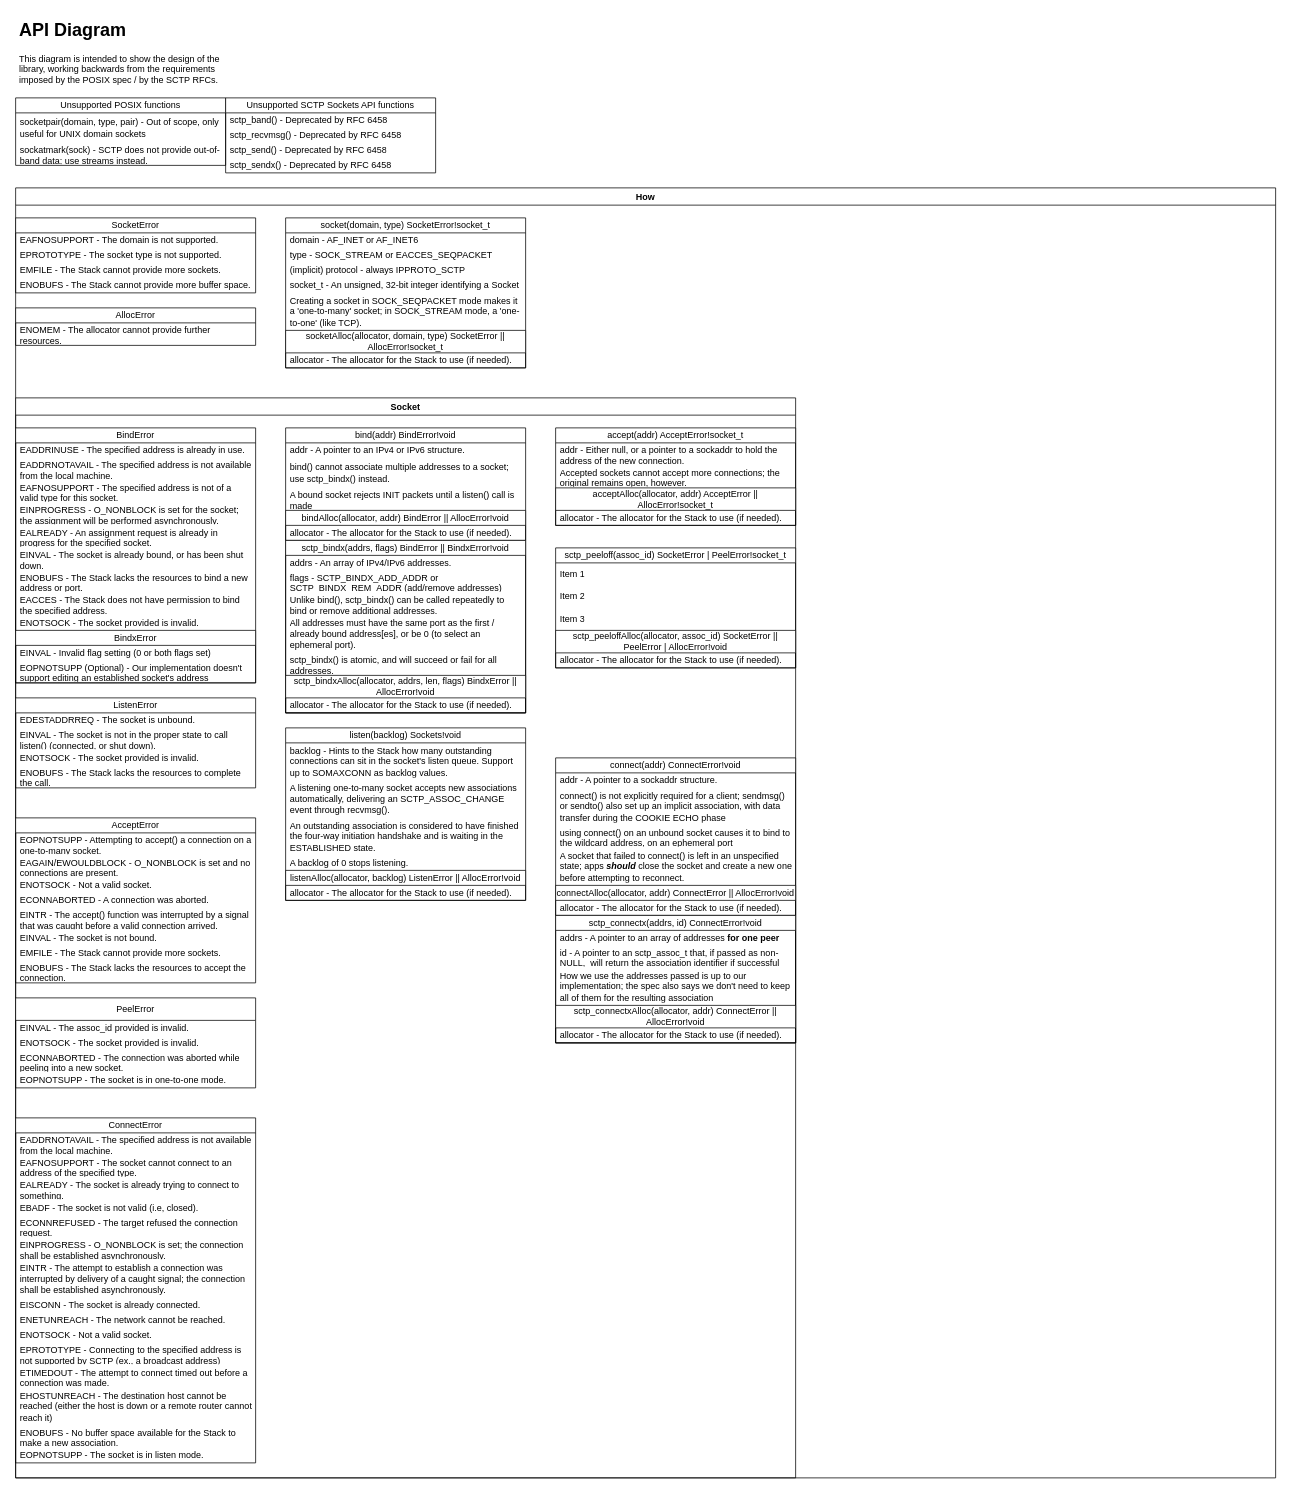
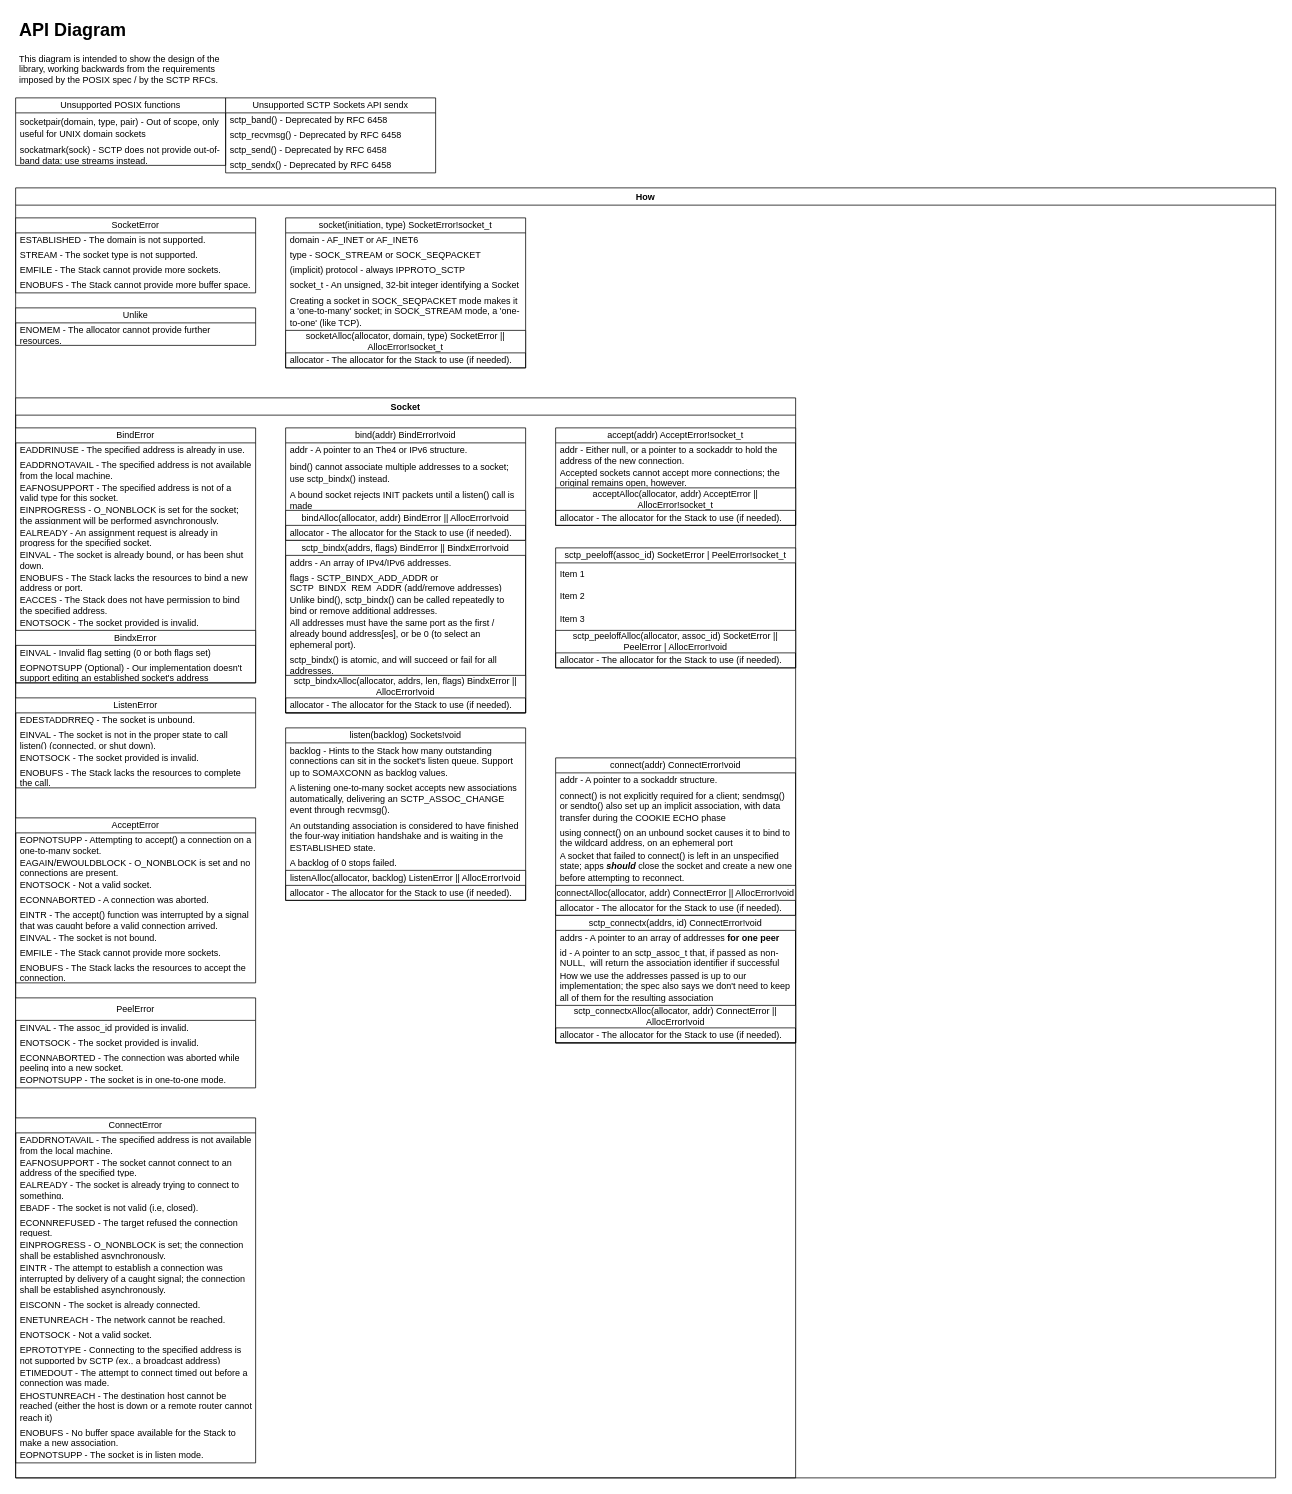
(330, 105) -> (330, 105)
(405, 225) -> (405, 225)
(118, 240) -> (115, 240)
(125, 255) -> (115, 255)
(381, 255) -> (376, 255)
(135, 315) -> (135, 315)
(393, 450) -> (393, 450)
(356, 863) -> (350, 863)
